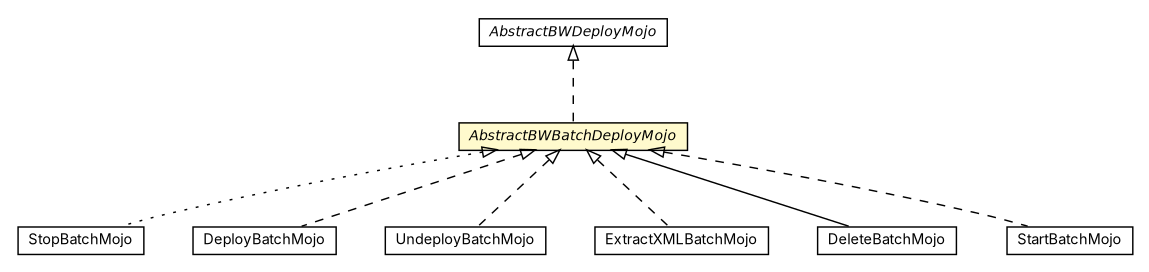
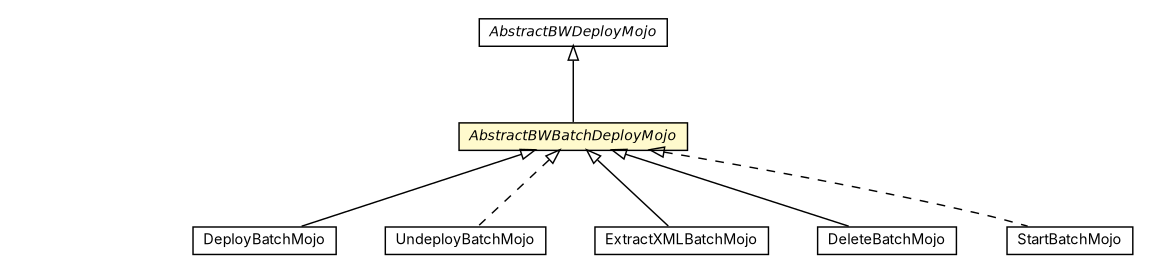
(573, 91) -> (573, 91)
(411, 190) -> (411, 190)
(633, 193) -> (633, 193)
(80, 240) -> none
